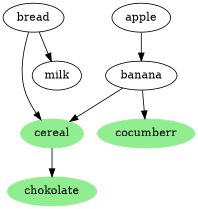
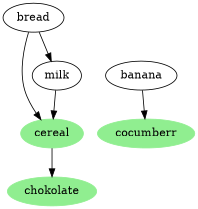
(141, 18) -> none
(100, 103) -> (55, 101)
